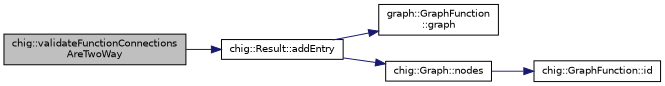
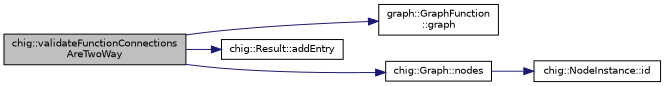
(351, 36) -> (277, 26)
(359, 60) -> (280, 72)
(597, 71) -> (597, 71)
